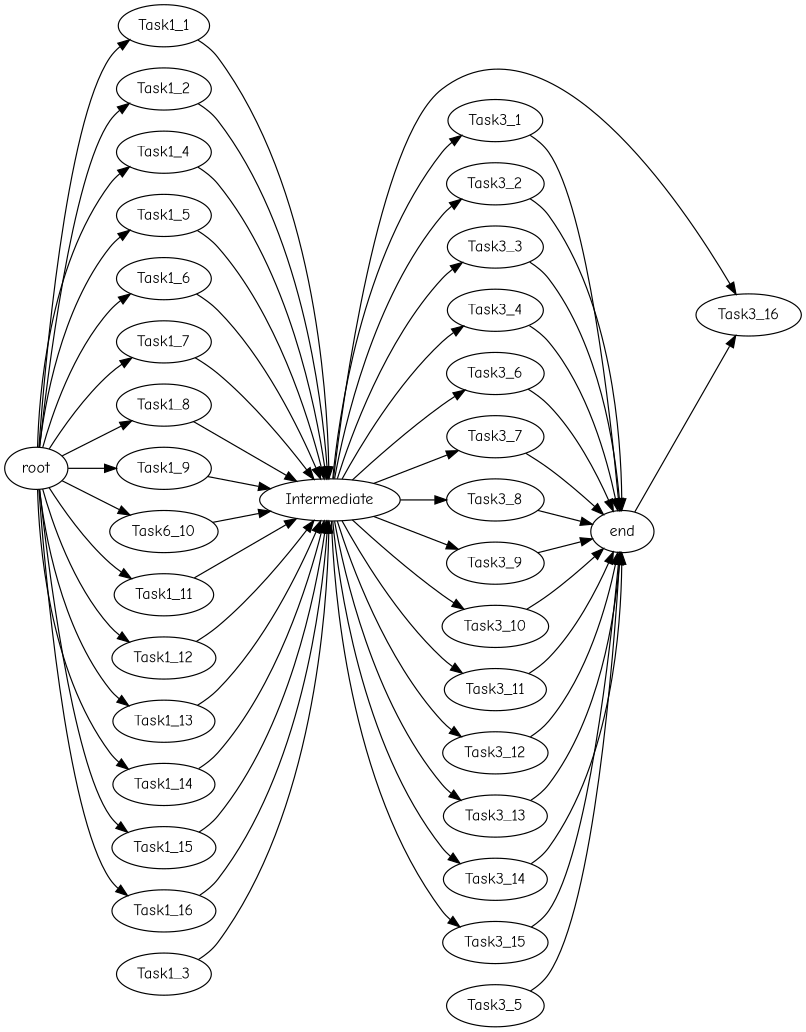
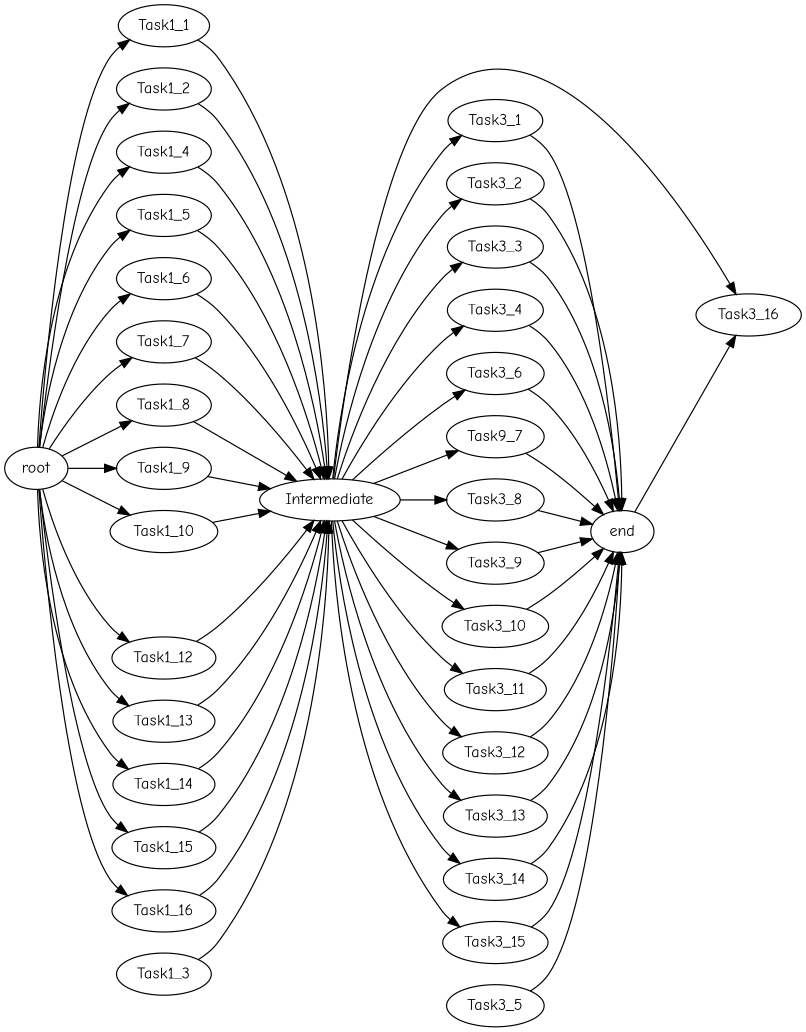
(495, 437) -> (495, 437)
(164, 532) -> (164, 532)
(164, 595) -> none
